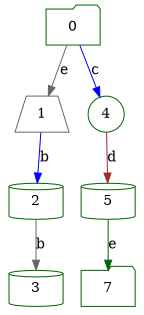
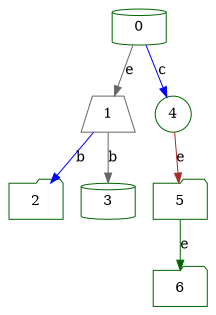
(73, 27) -> (139, 27)
(112, 158) -> (181, 158)
(36, 201) -> (36, 201)
(108, 201) -> (180, 201)
(36, 240) -> (108, 153)
(108, 288) -> (180, 288)
